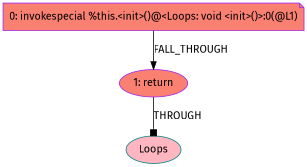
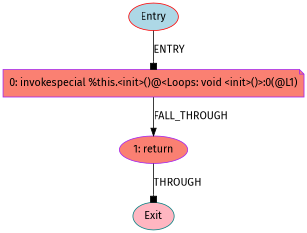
none -> (154, 17)
(154, 150) -> (154, 216)
